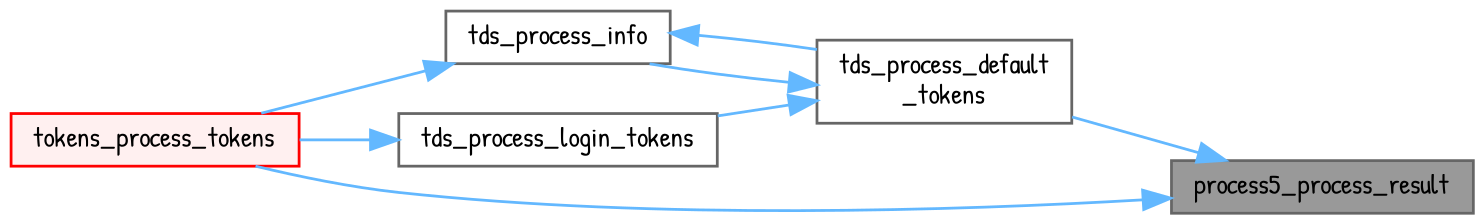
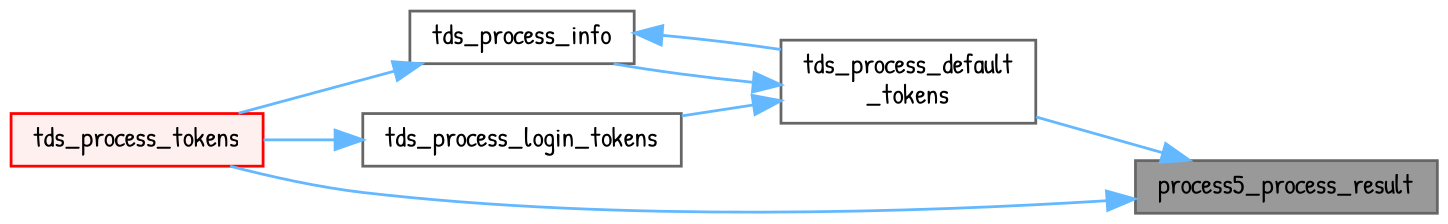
(155, 140) -> (137, 140)
